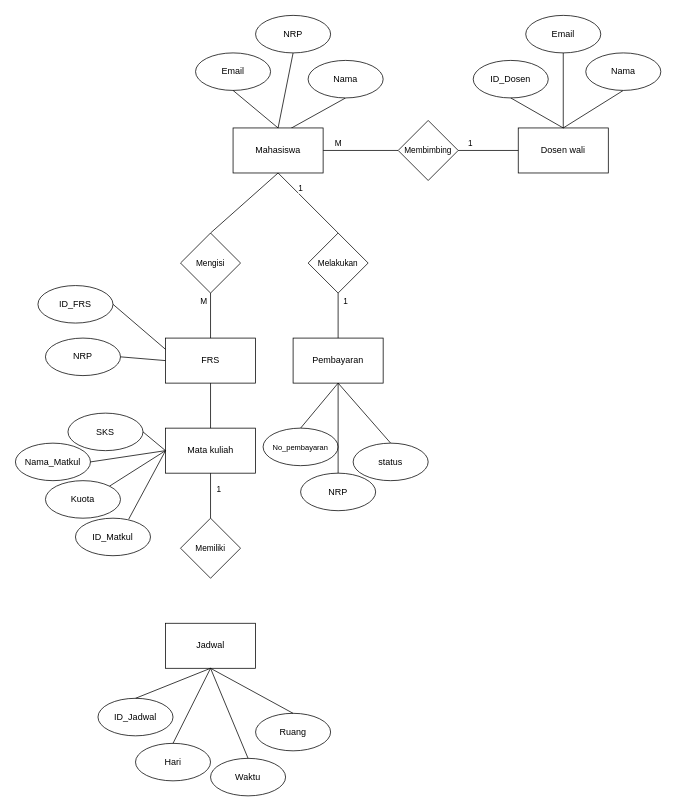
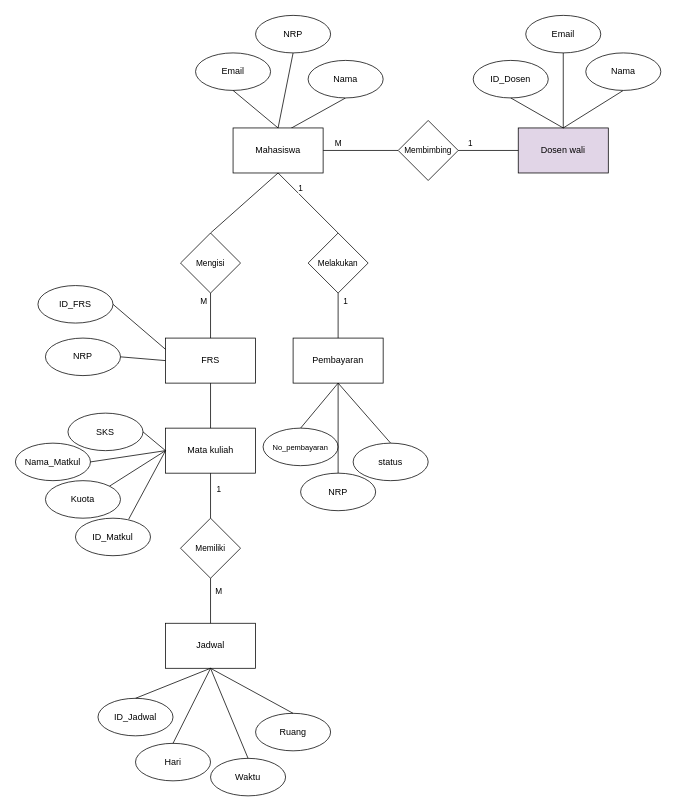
(563, 150) -> (563, 150)
none -> (210, 601)
